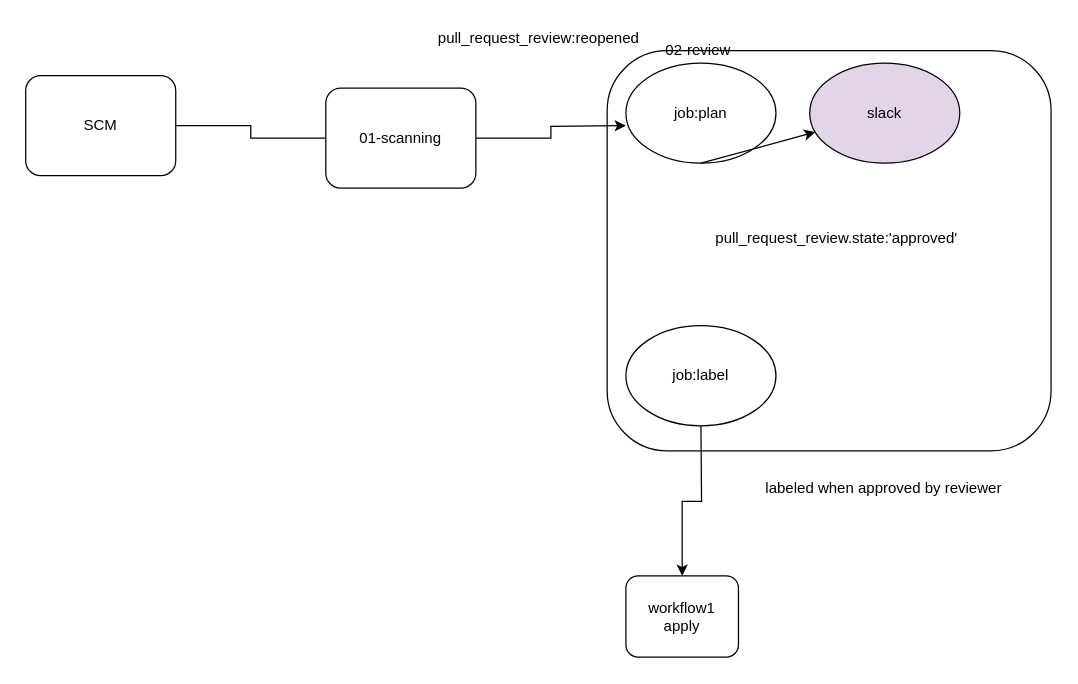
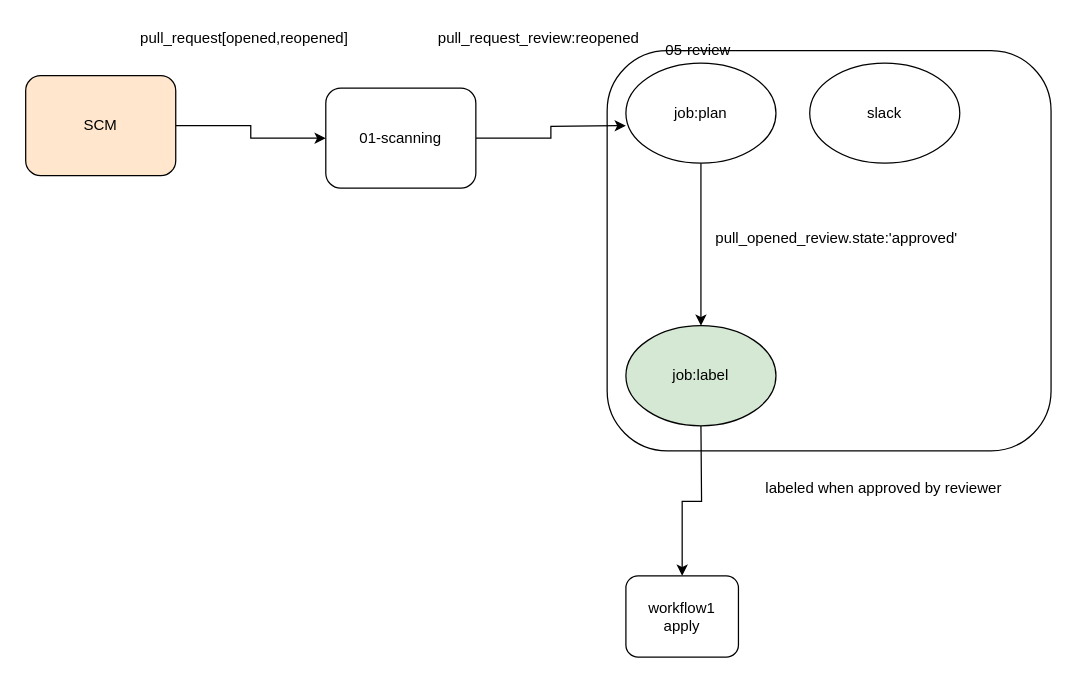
none -> (251, 38)
(701, 51) -> (701, 51)
(884, 113) -> (884, 113)
(101, 126) -> (101, 126)
(319, 138) -> (316, 138)
(754, 149) -> (701, 240)
(853, 238) -> (849, 238)
(701, 376) -> (701, 376)
